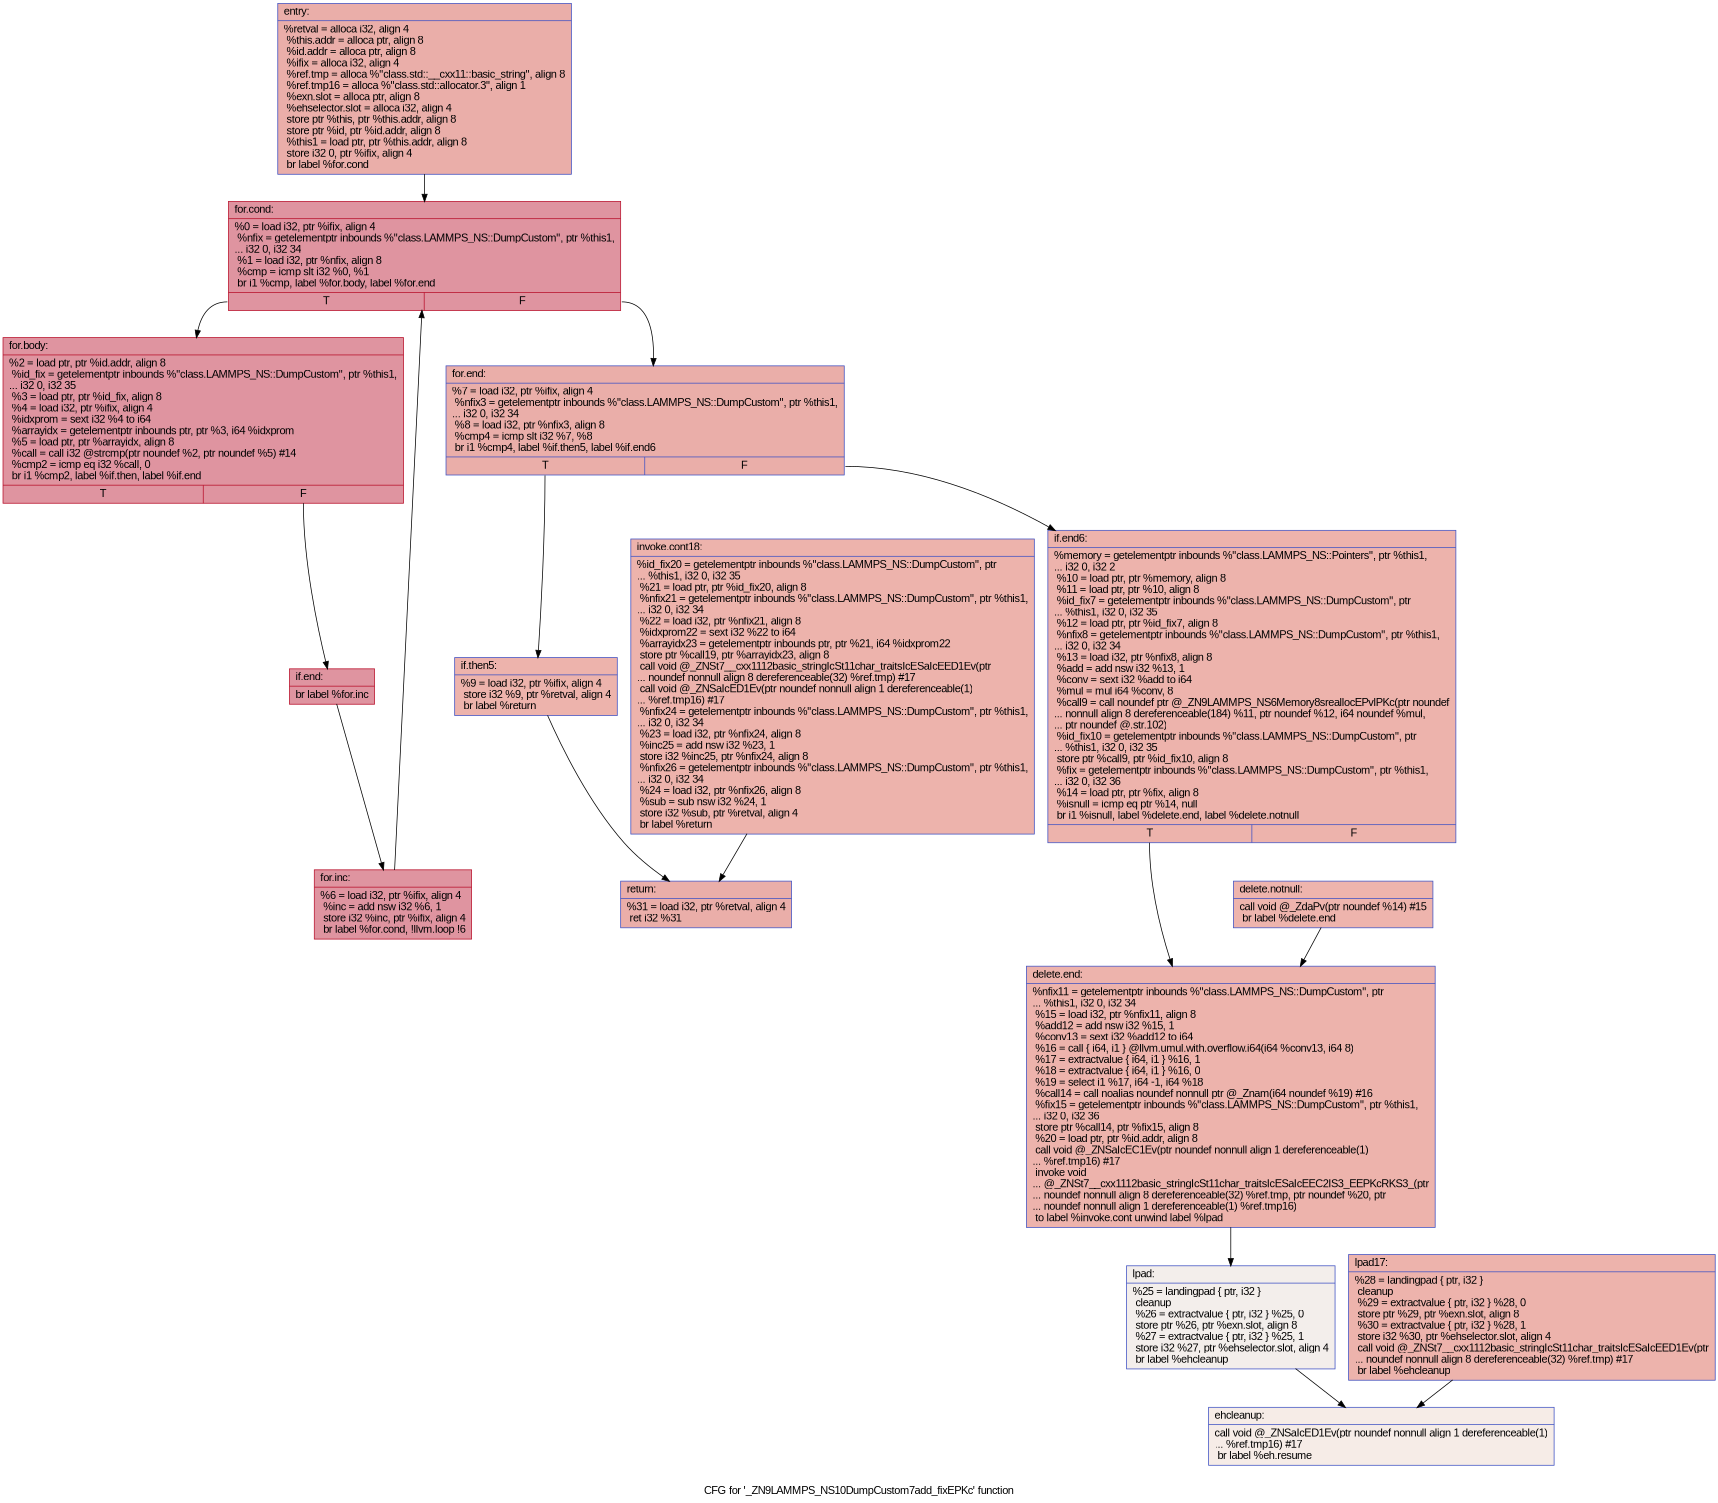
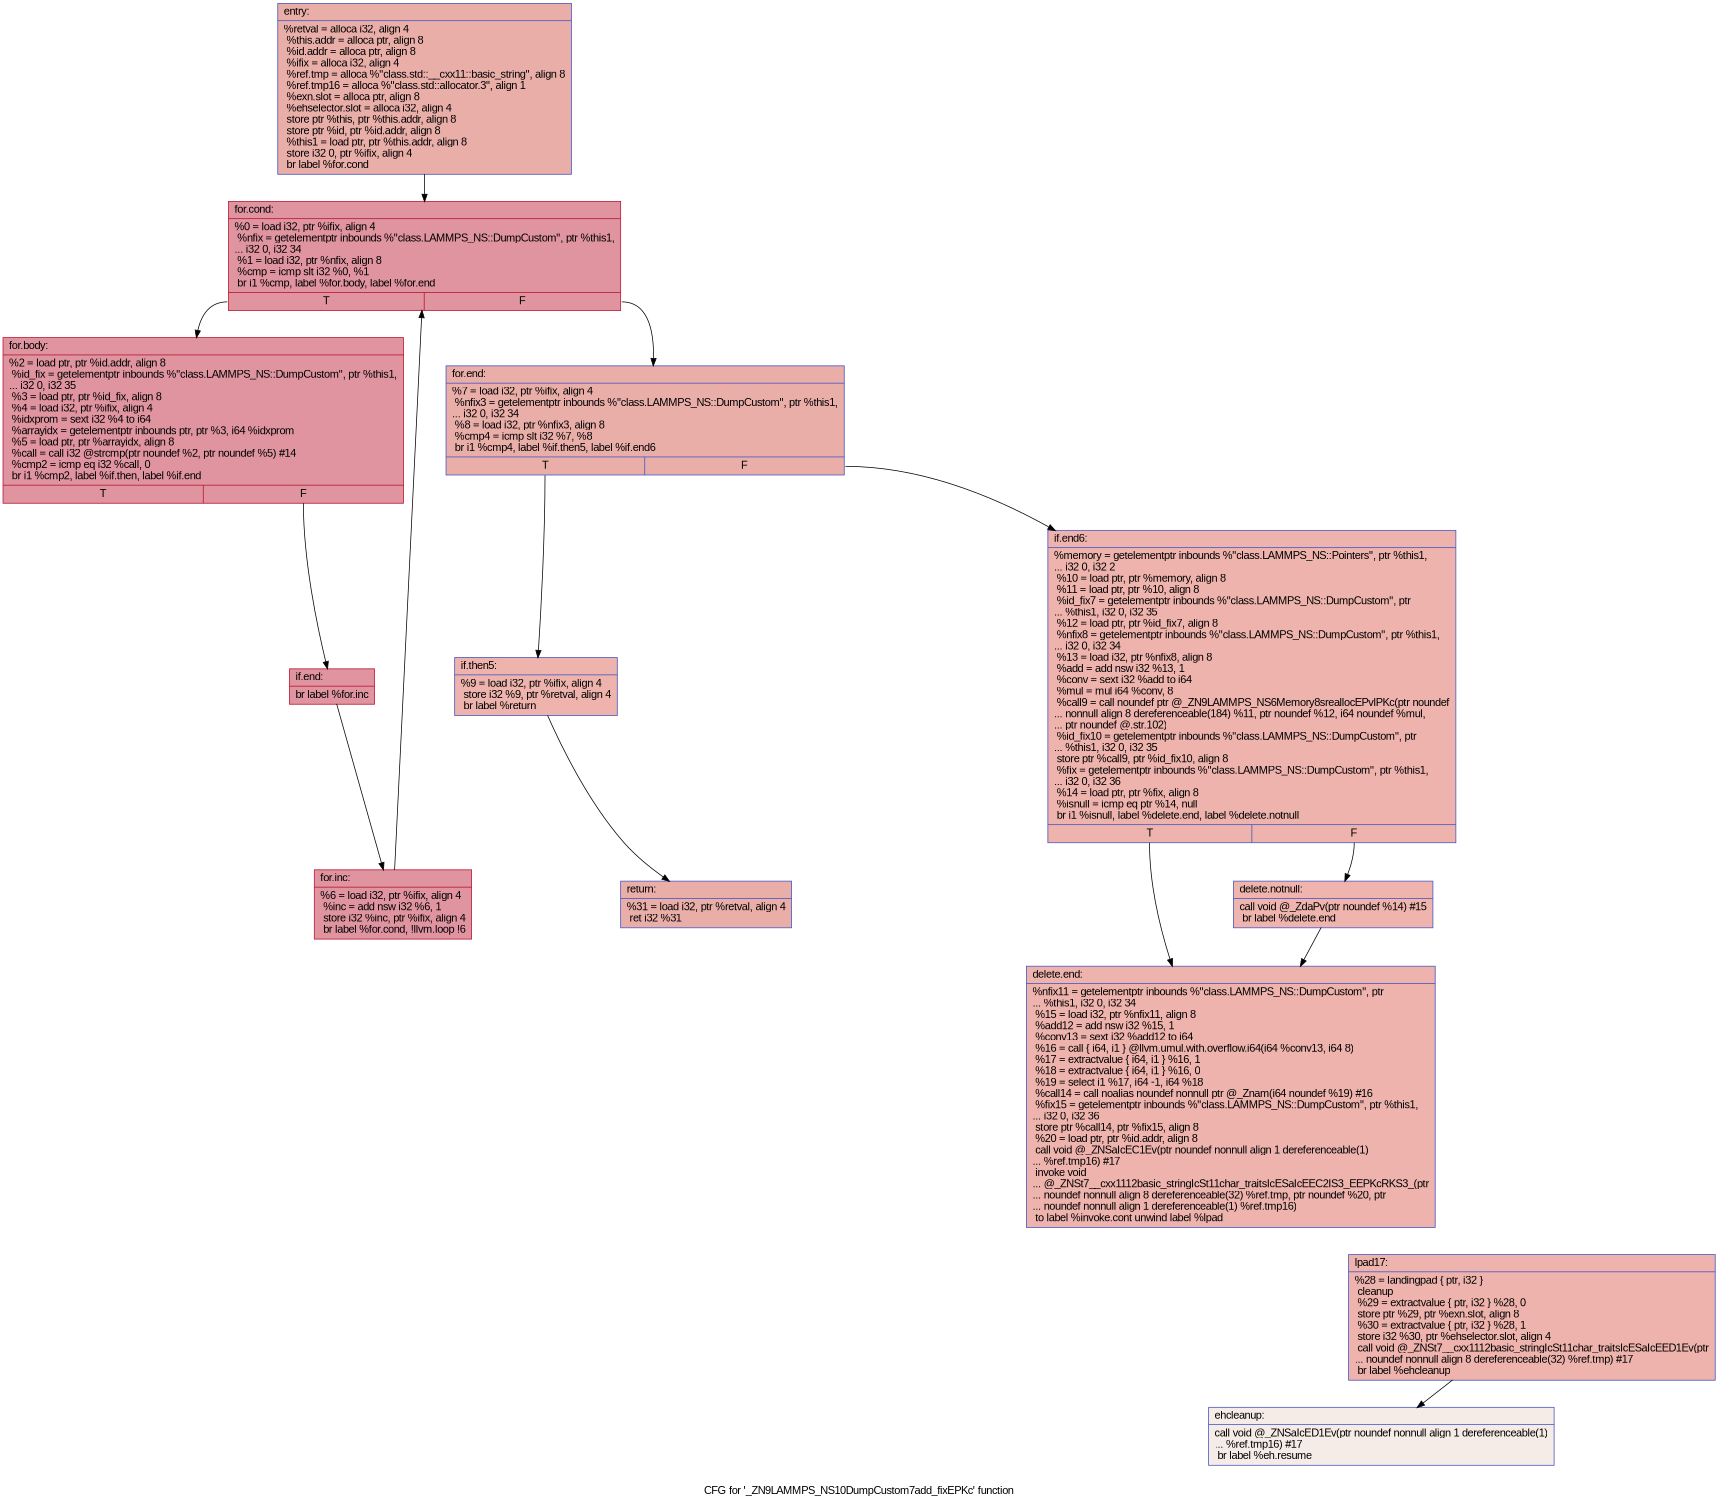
(833, 687) -> none
none -> (1352, 859)
(1231, 1317) -> none
